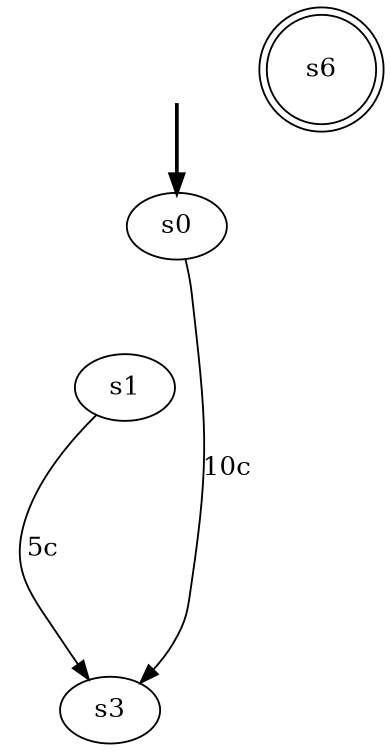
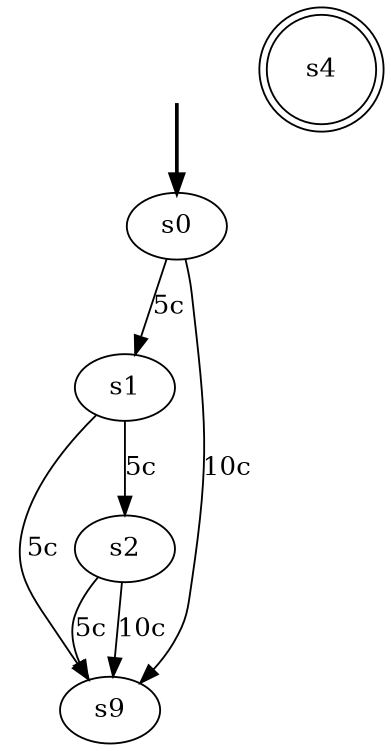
(321, 70) -> (321, 70)
none -> (154, 298)
none -> (125, 549)
(110, 710) -> (110, 710)
